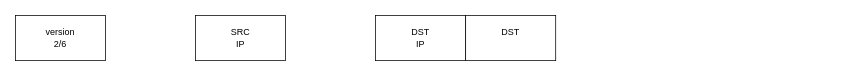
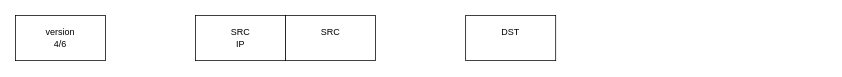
(60, 38) -> (60, 38)
none -> (330, 38)
(420, 38) -> none
